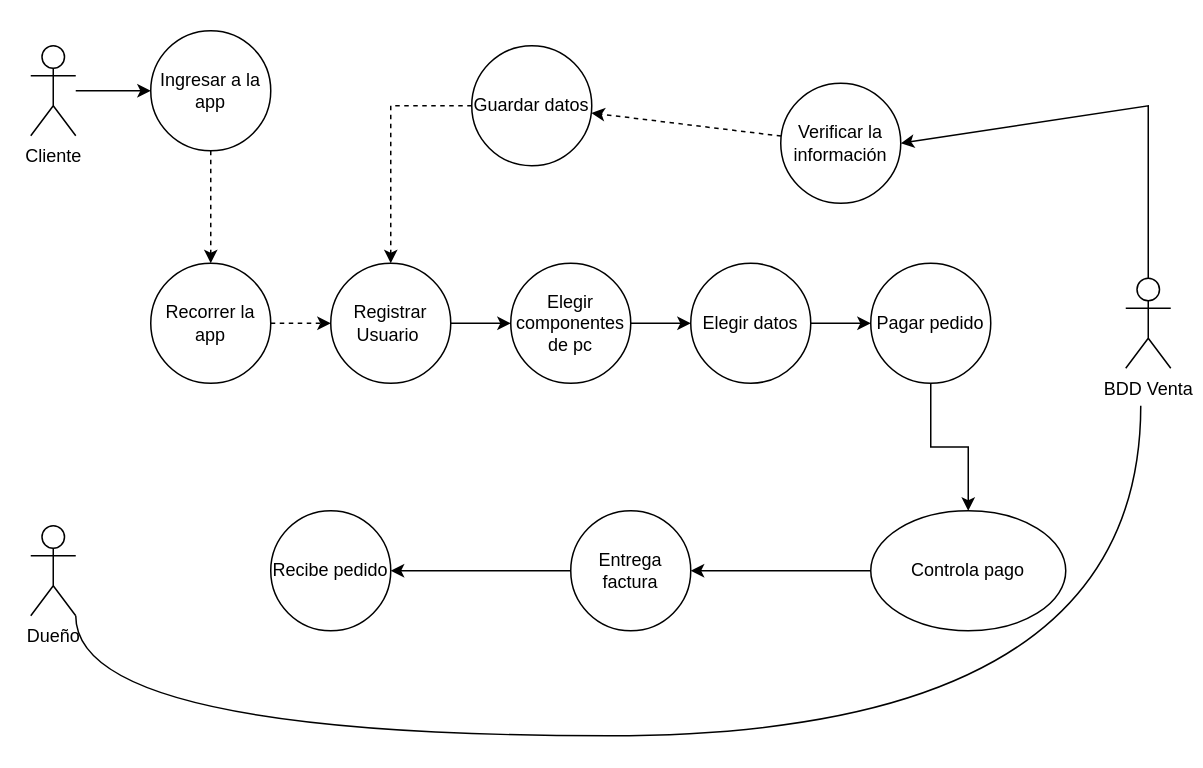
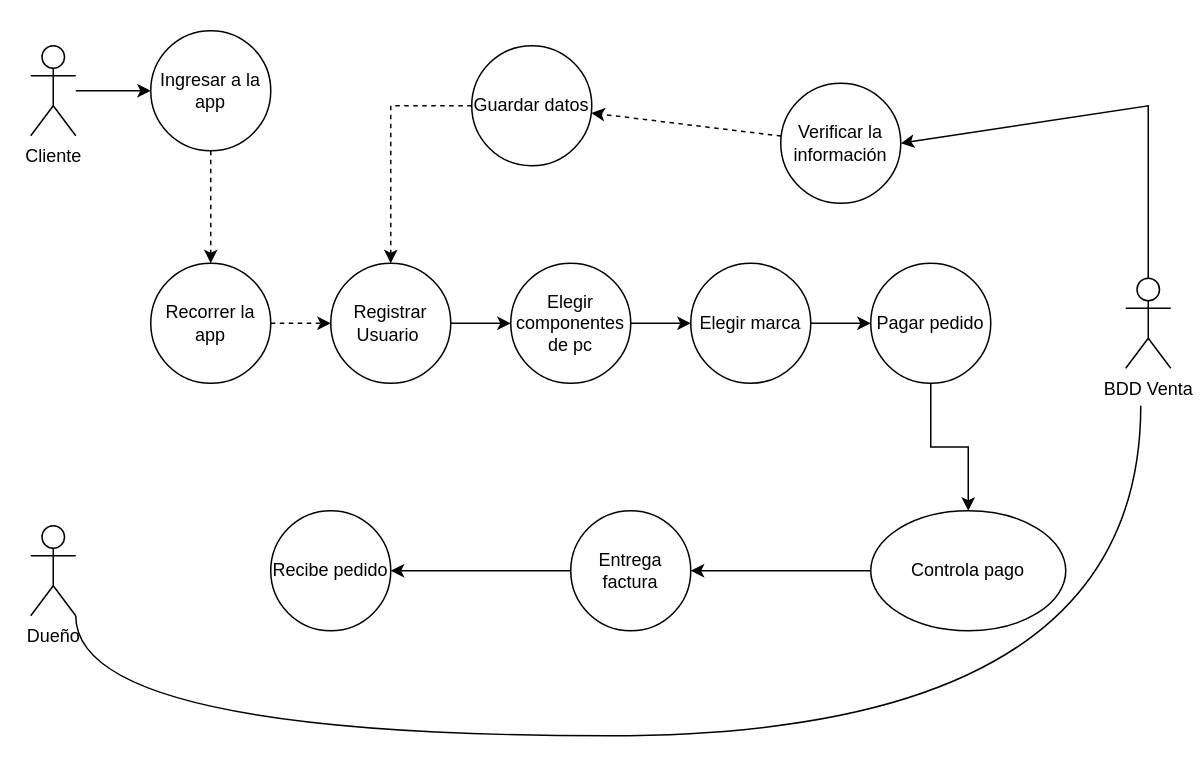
(751, 323) -> (751, 323)
